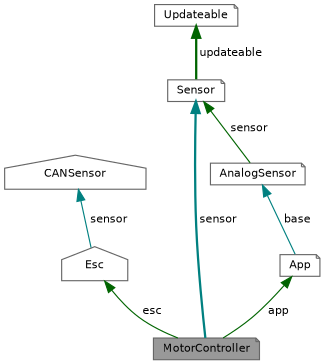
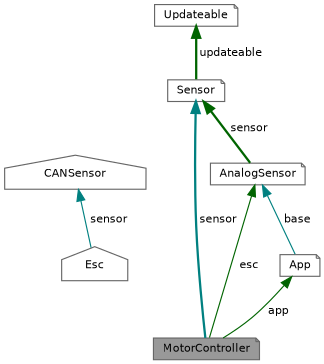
(230, 137) -> (230, 137)
(141, 319) -> (231, 267)
